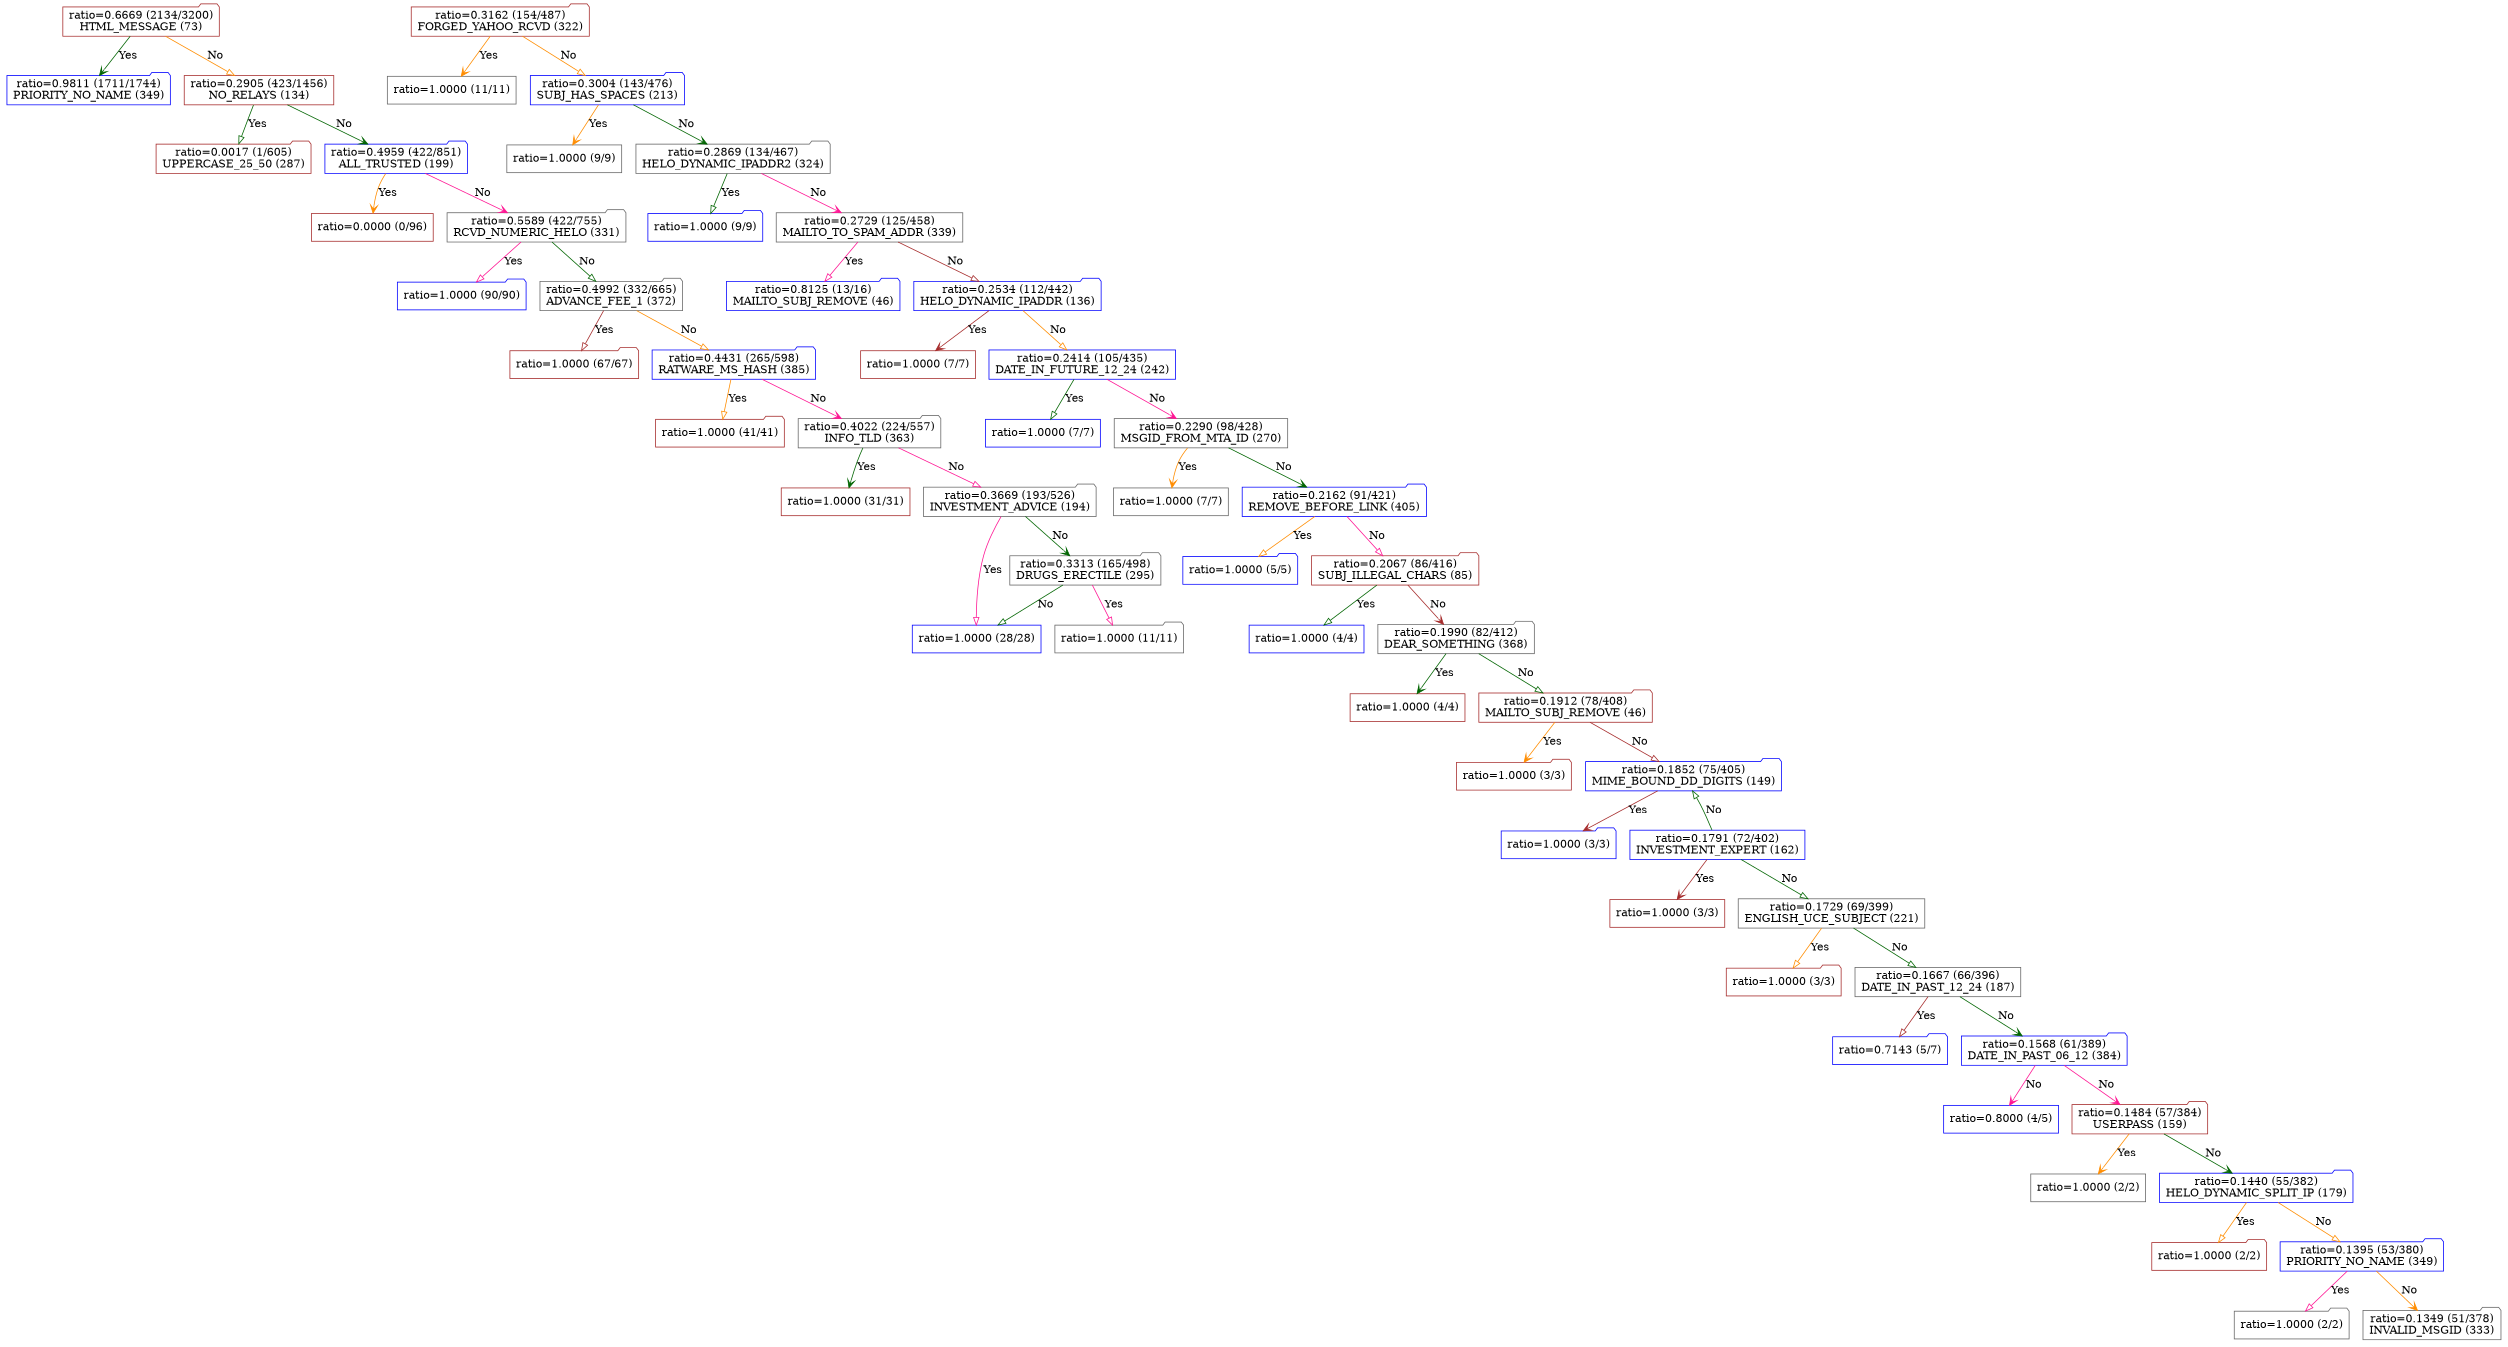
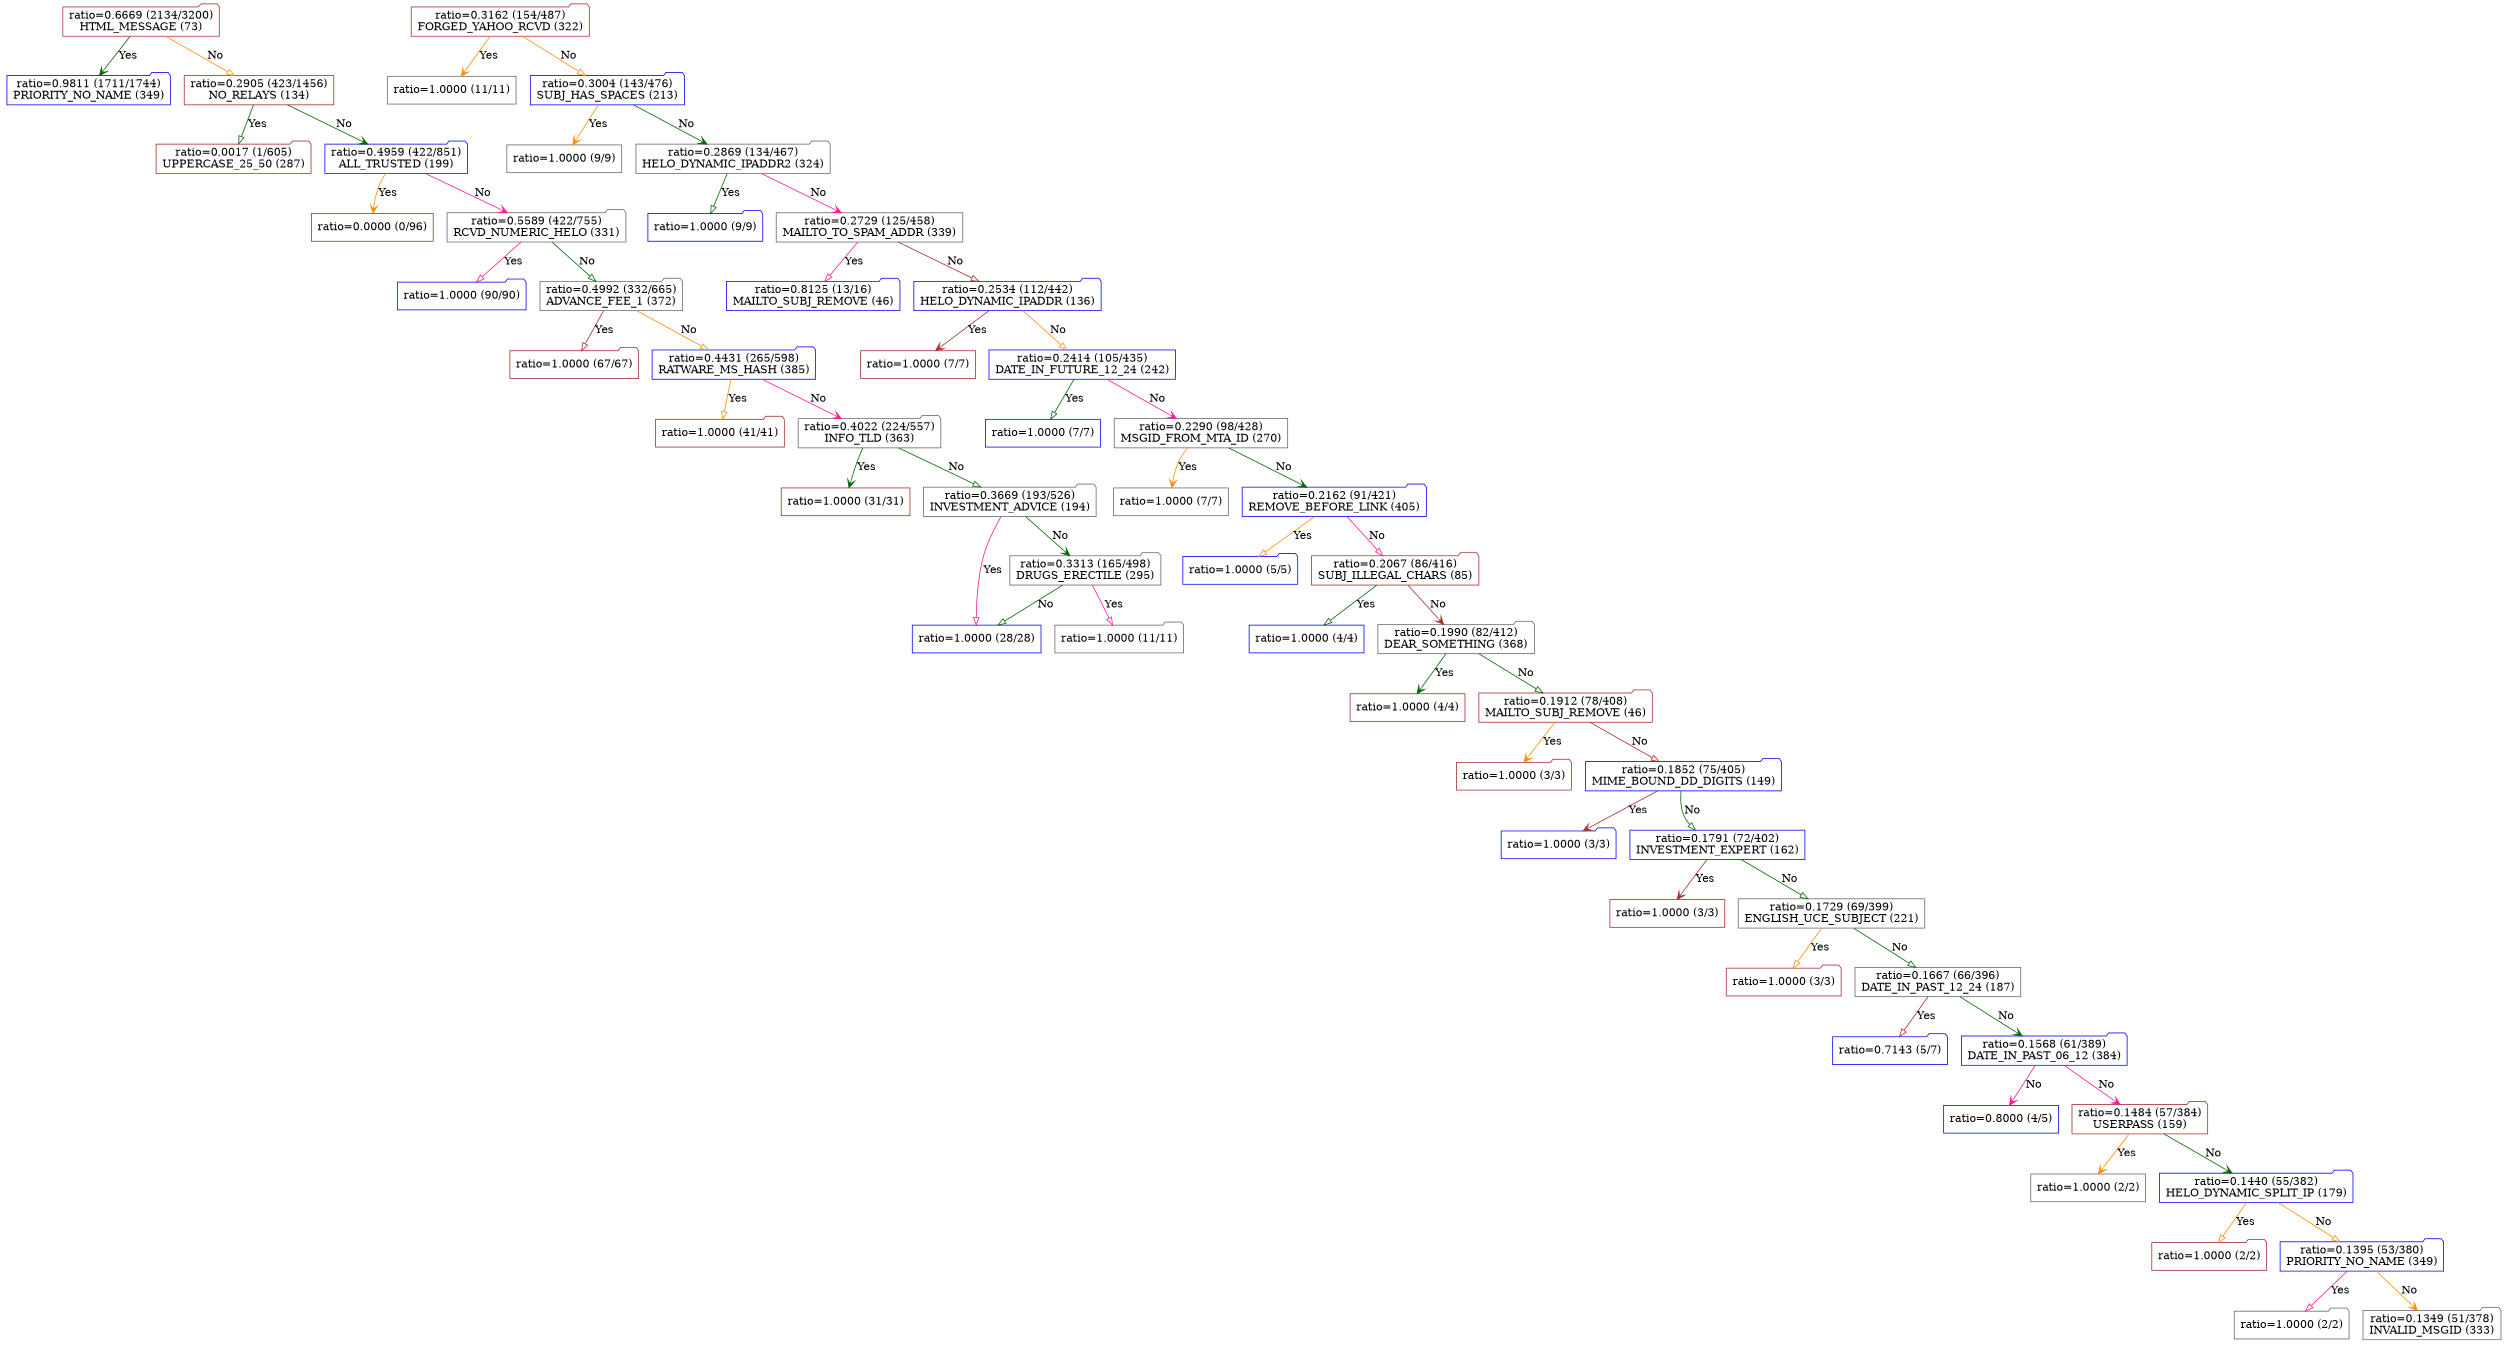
(936, 466) -> (936, 466)
(1705, 814) -> (1682, 809)
